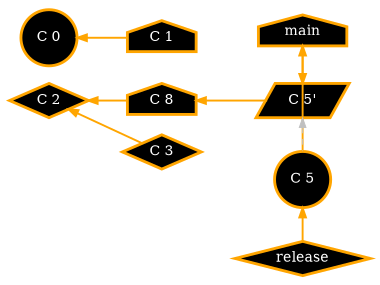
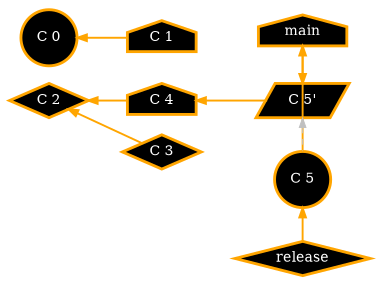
(162, 101) -> (162, 101)
